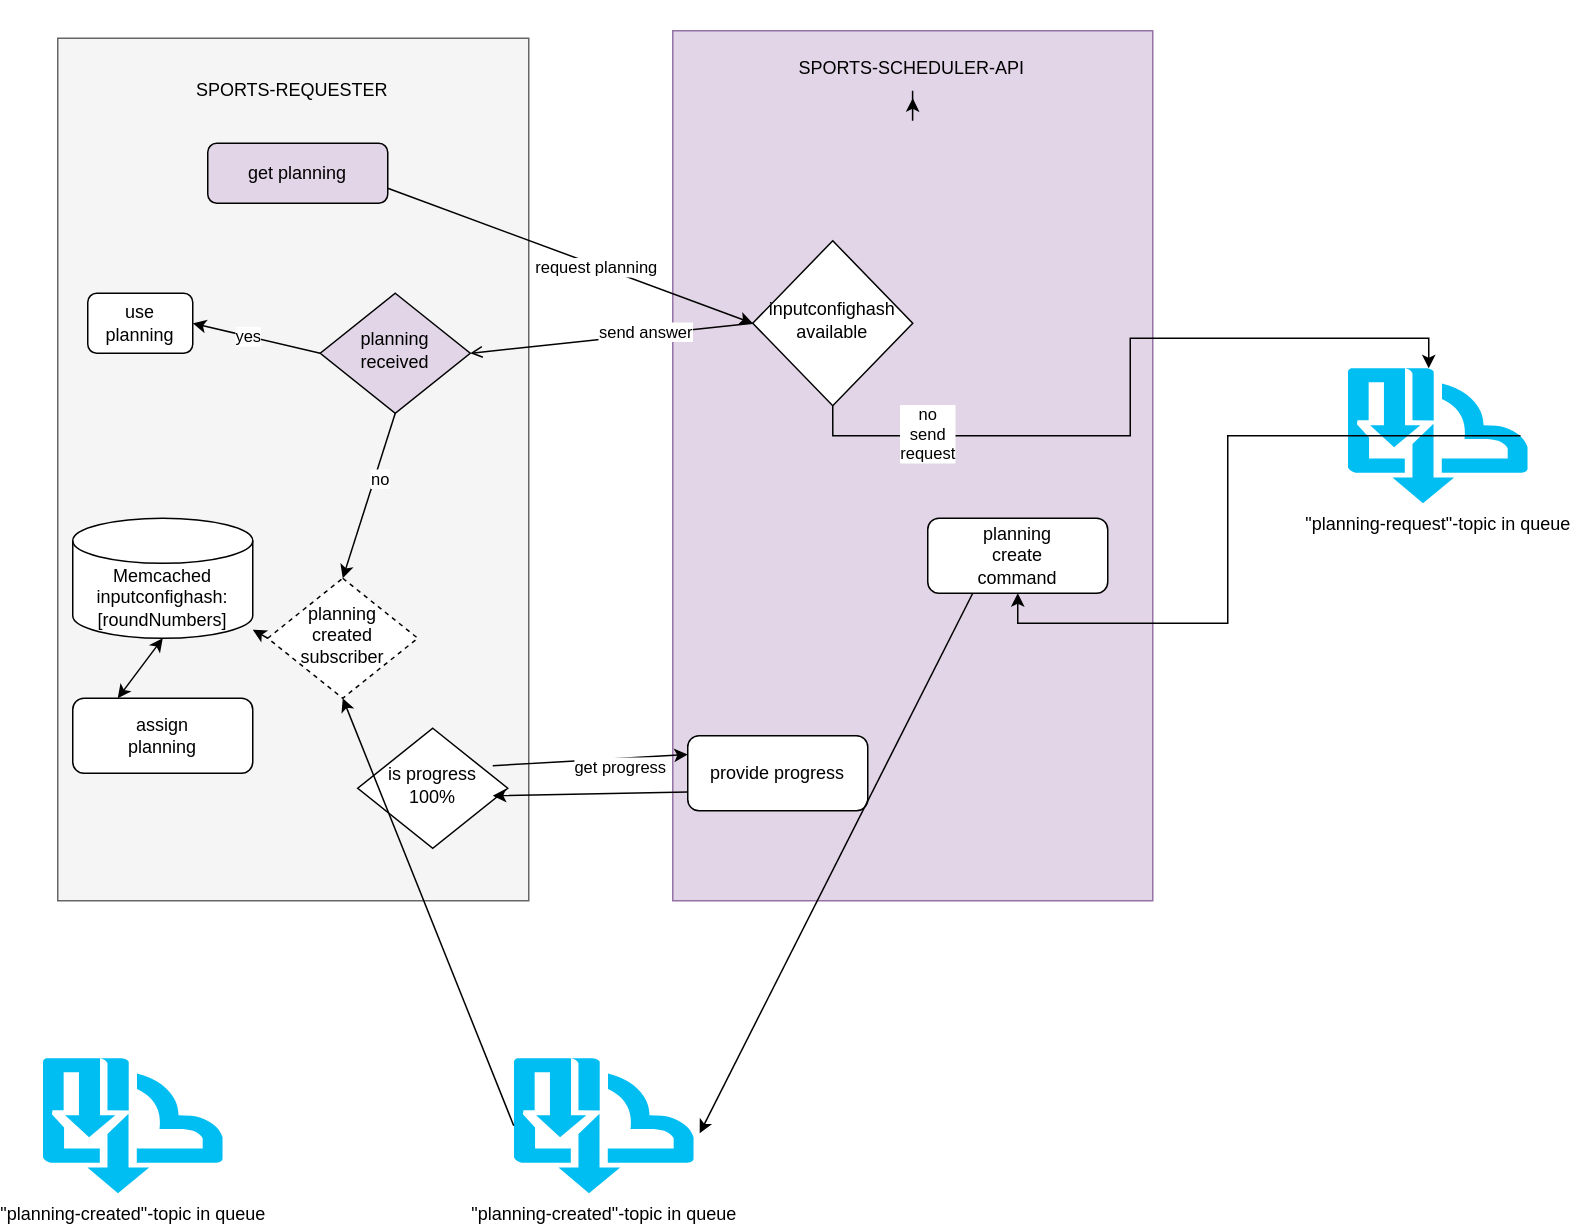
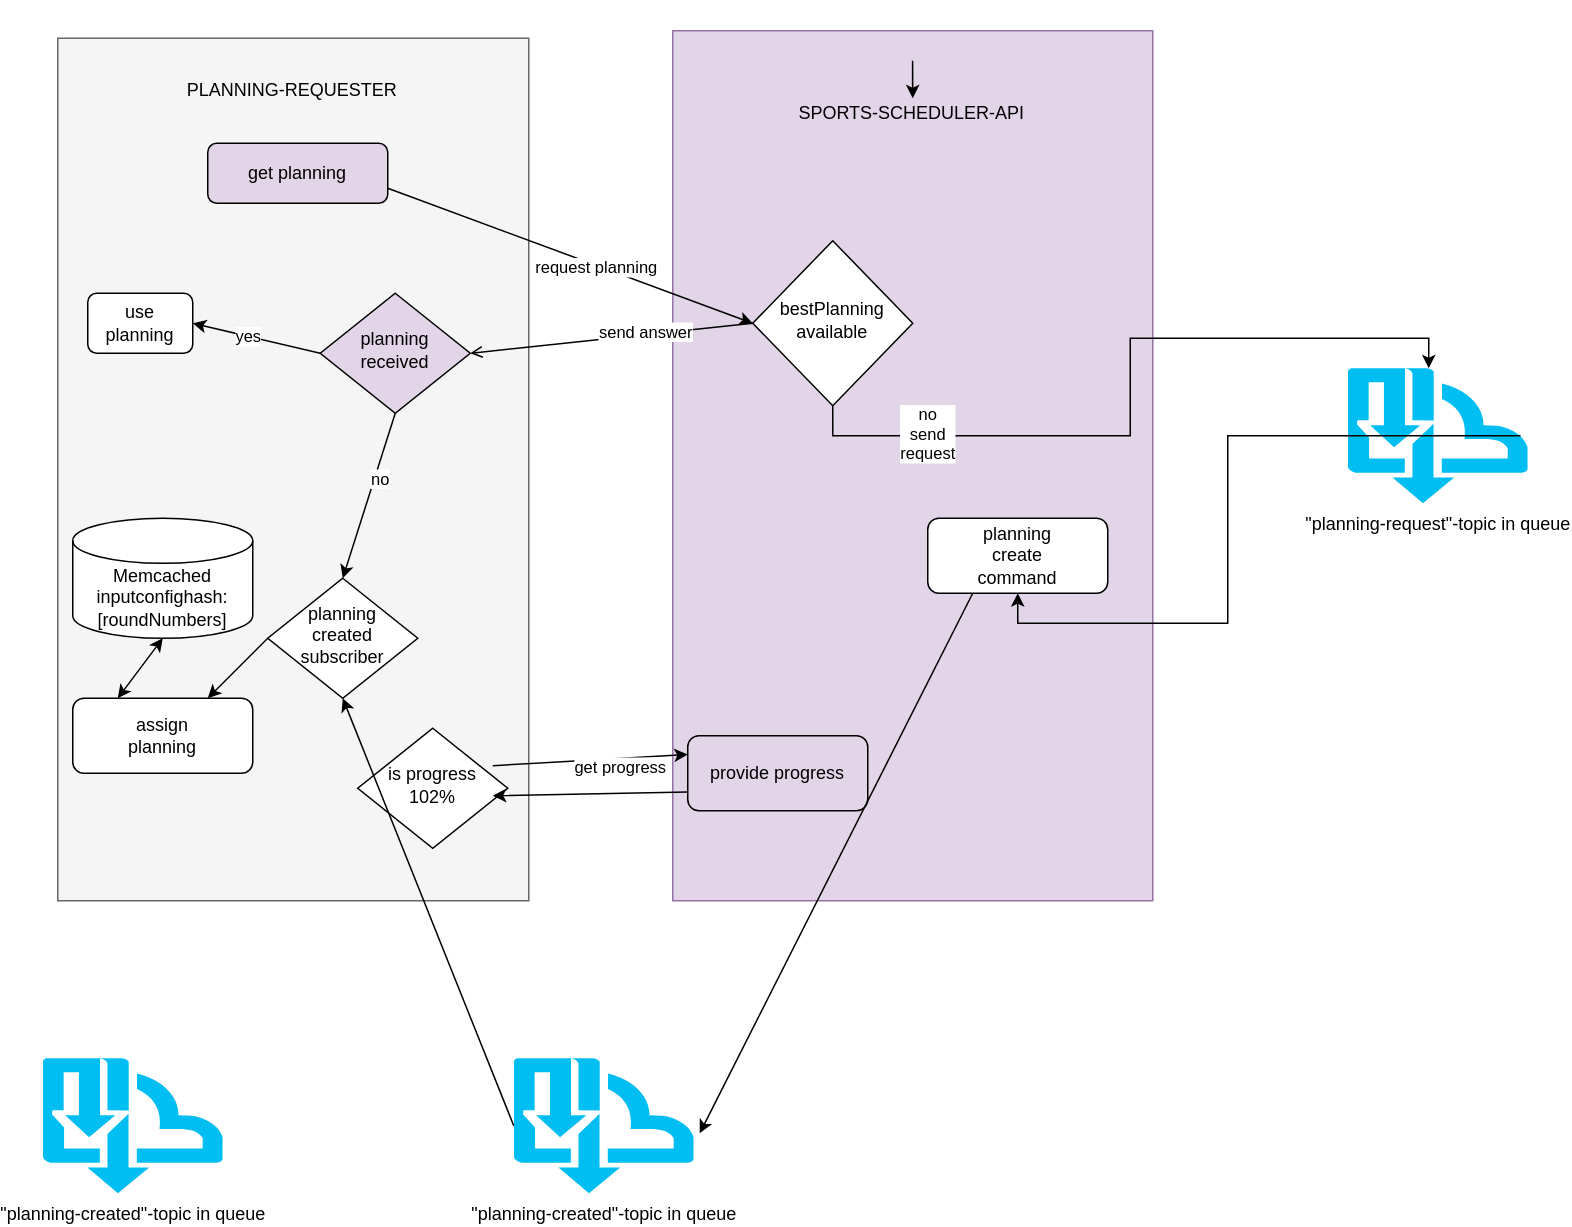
(913, 68) -> (913, 113)
(293, 91) -> (293, 91)
(833, 320) -> (833, 320)
(265, 637) -> (241, 665)
(343, 638) -> (343, 638)
(778, 773) -> (778, 773)
(433, 785) -> (433, 785)
